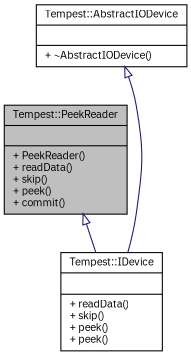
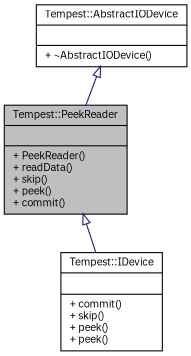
(142, 165) -> (91, 91)
(99, 304) -> (96, 304)
